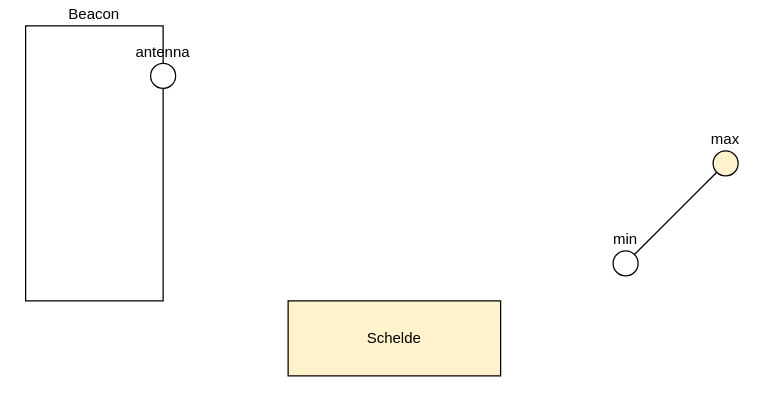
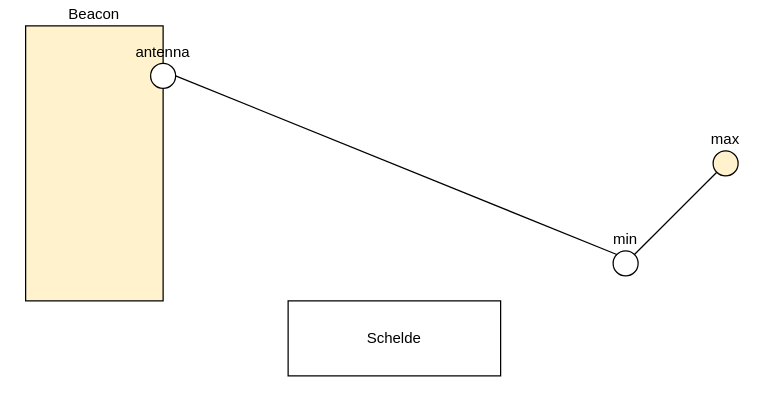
(175, 76) -> (396, 165)
(94, 163) -> (94, 163)
(394, 338) -> (394, 338)
